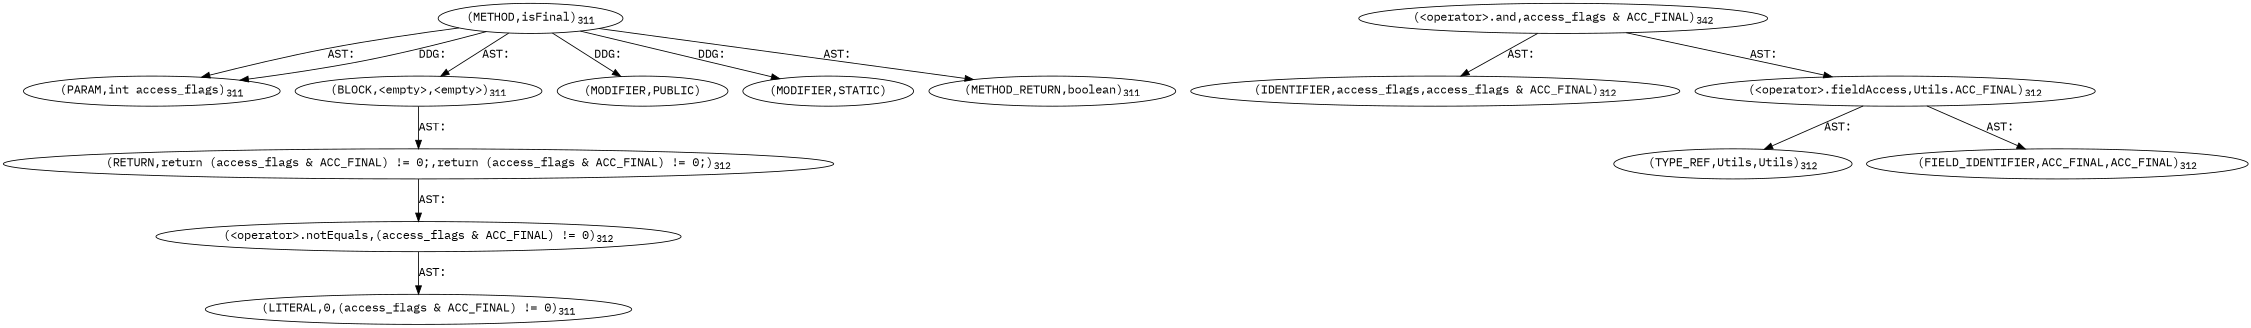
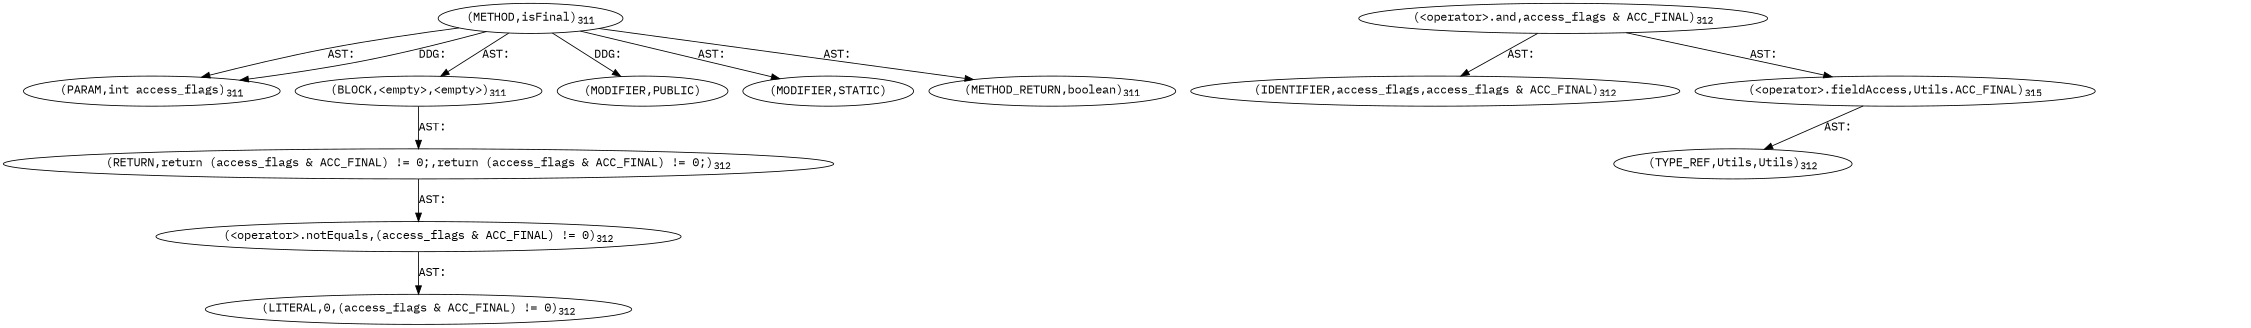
(1705, 17) -> (1705, 17)
(715, 55) -> (715, 55)
(2034, 90) -> (2034, 90)
(2057, 164) -> none
(567, 308) -> (567, 308)
